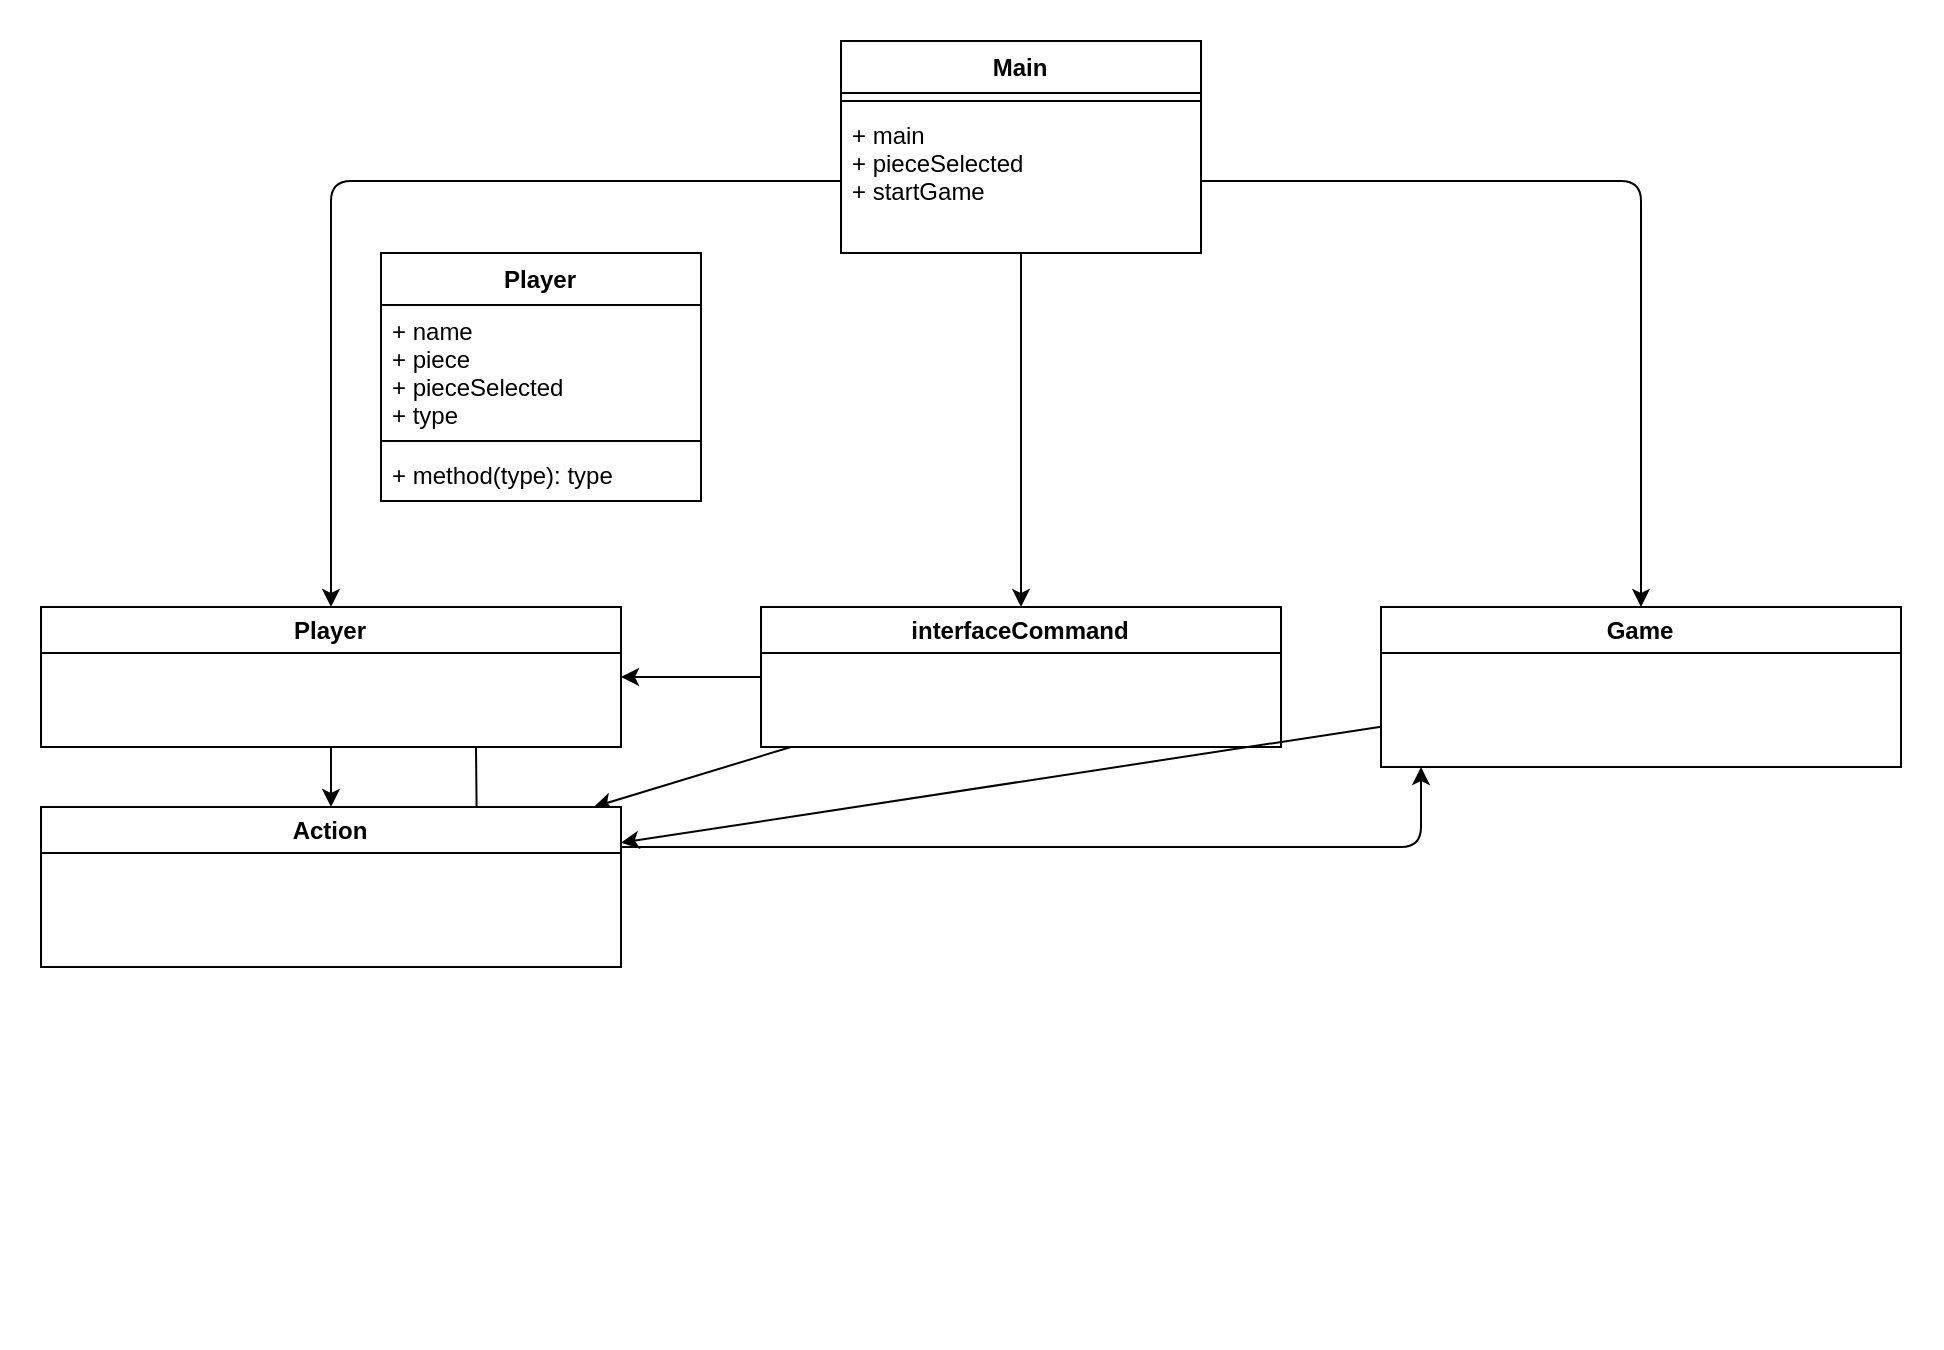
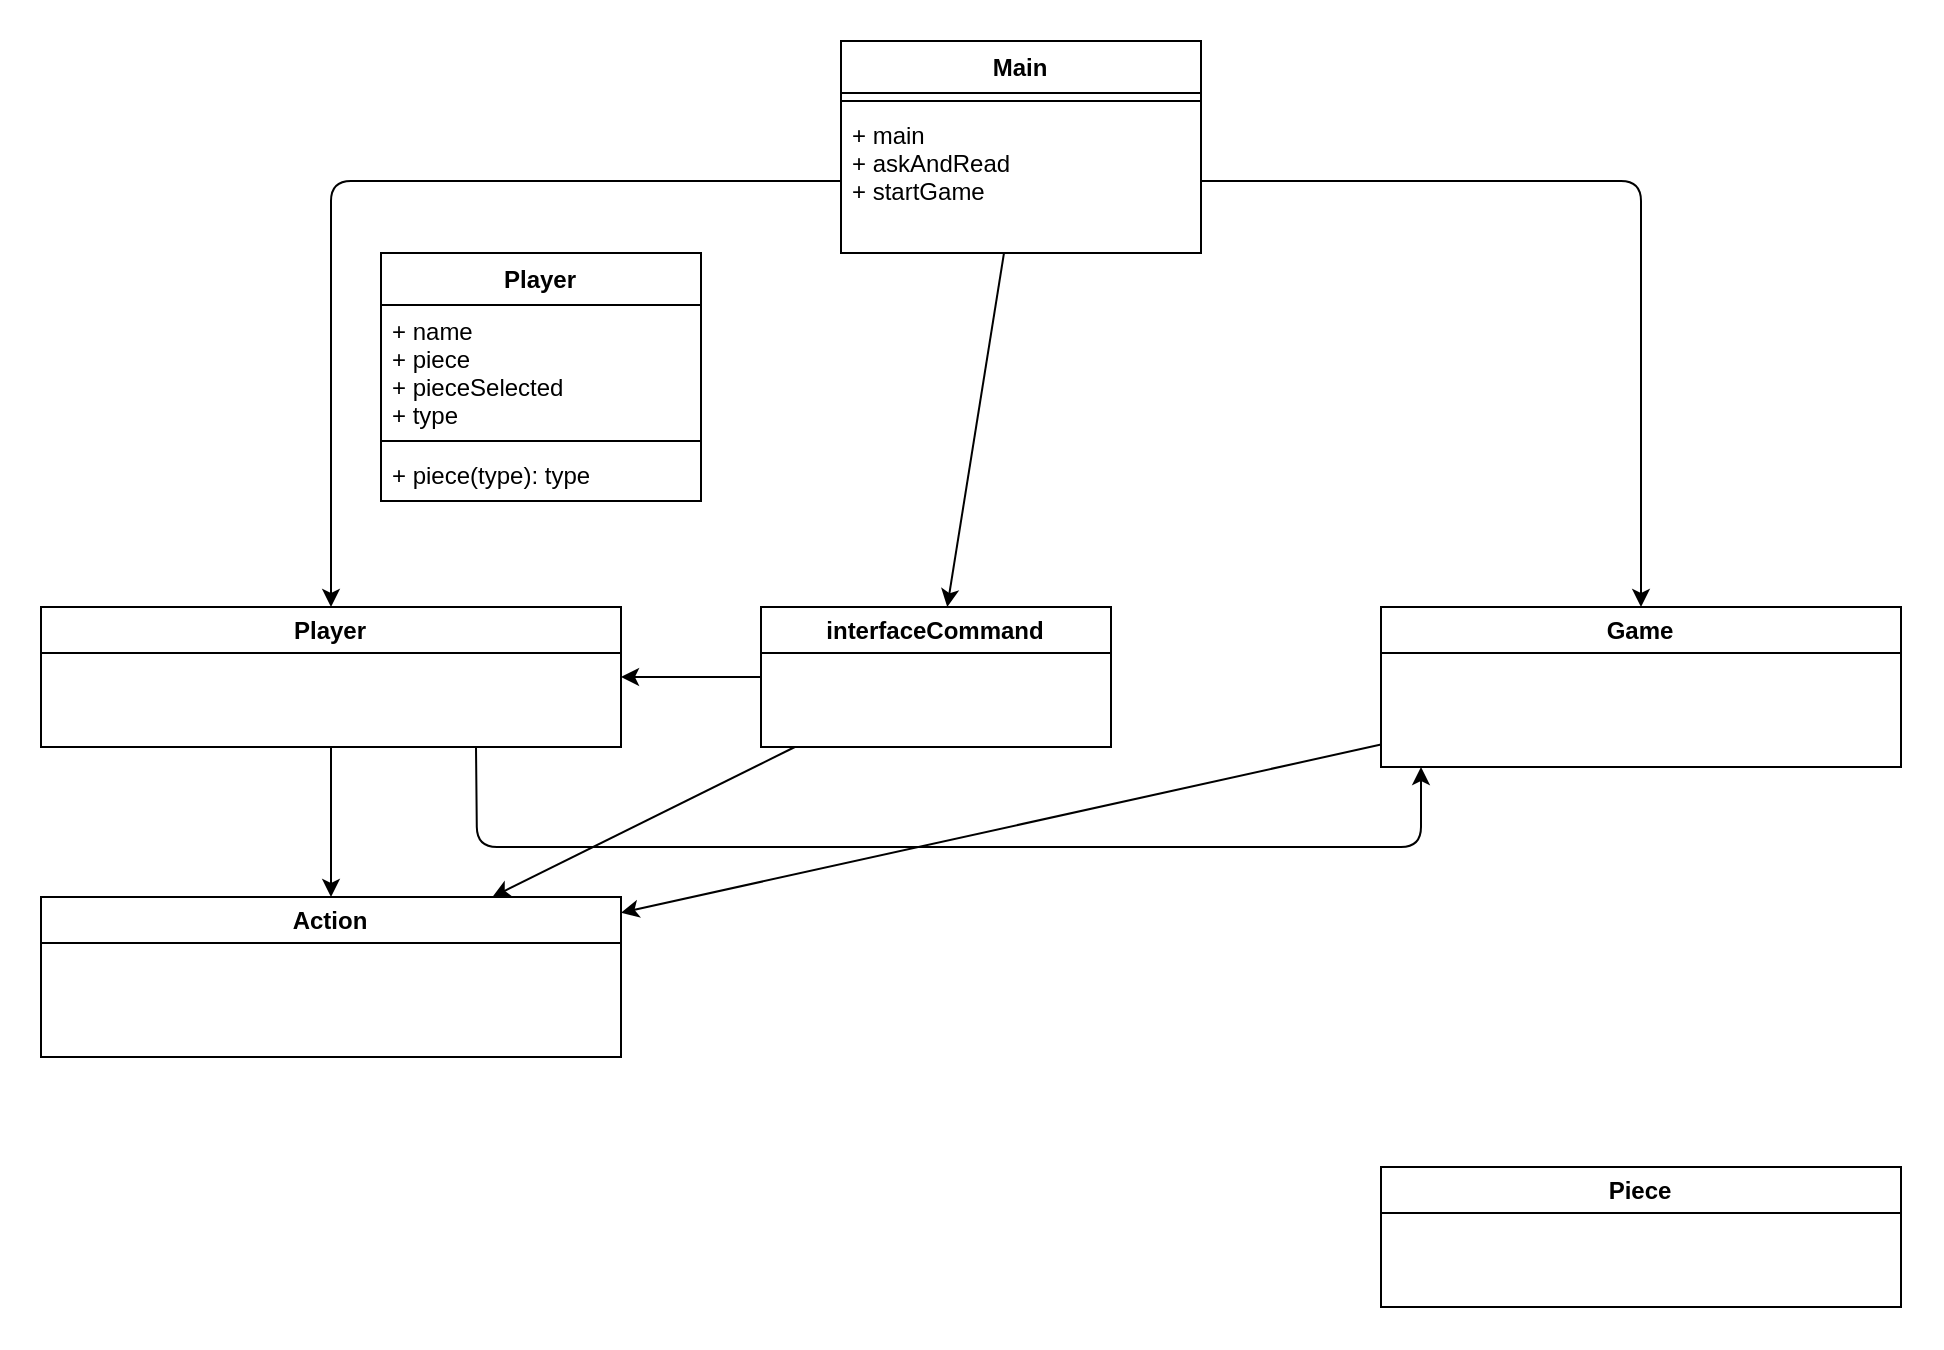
(886, 136) -> (886, 136)
(517, 476) -> (507, 476)
(1021, 677) -> (936, 677)
(331, 887) -> (331, 977)
none -> (1641, 1237)
